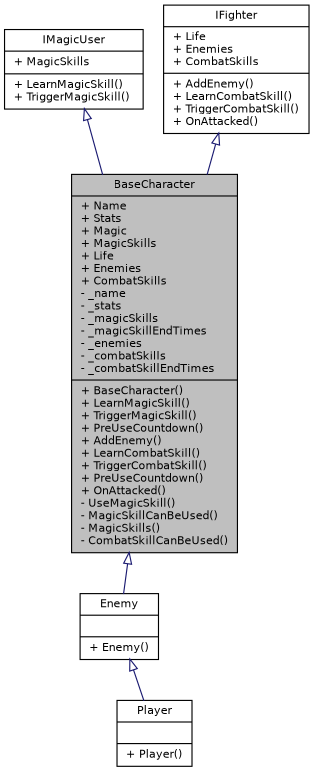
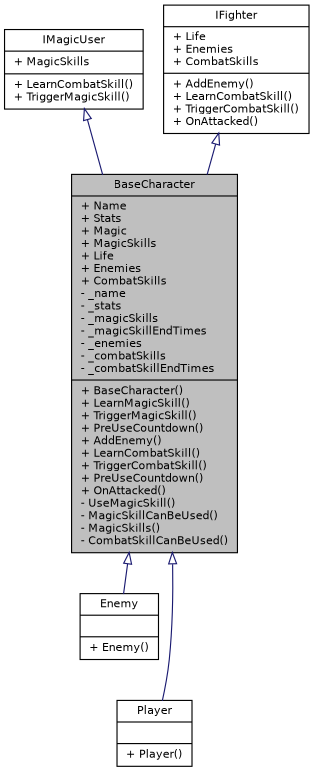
(69, 85) -> (74, 85)
(139, 685) -> (171, 633)
